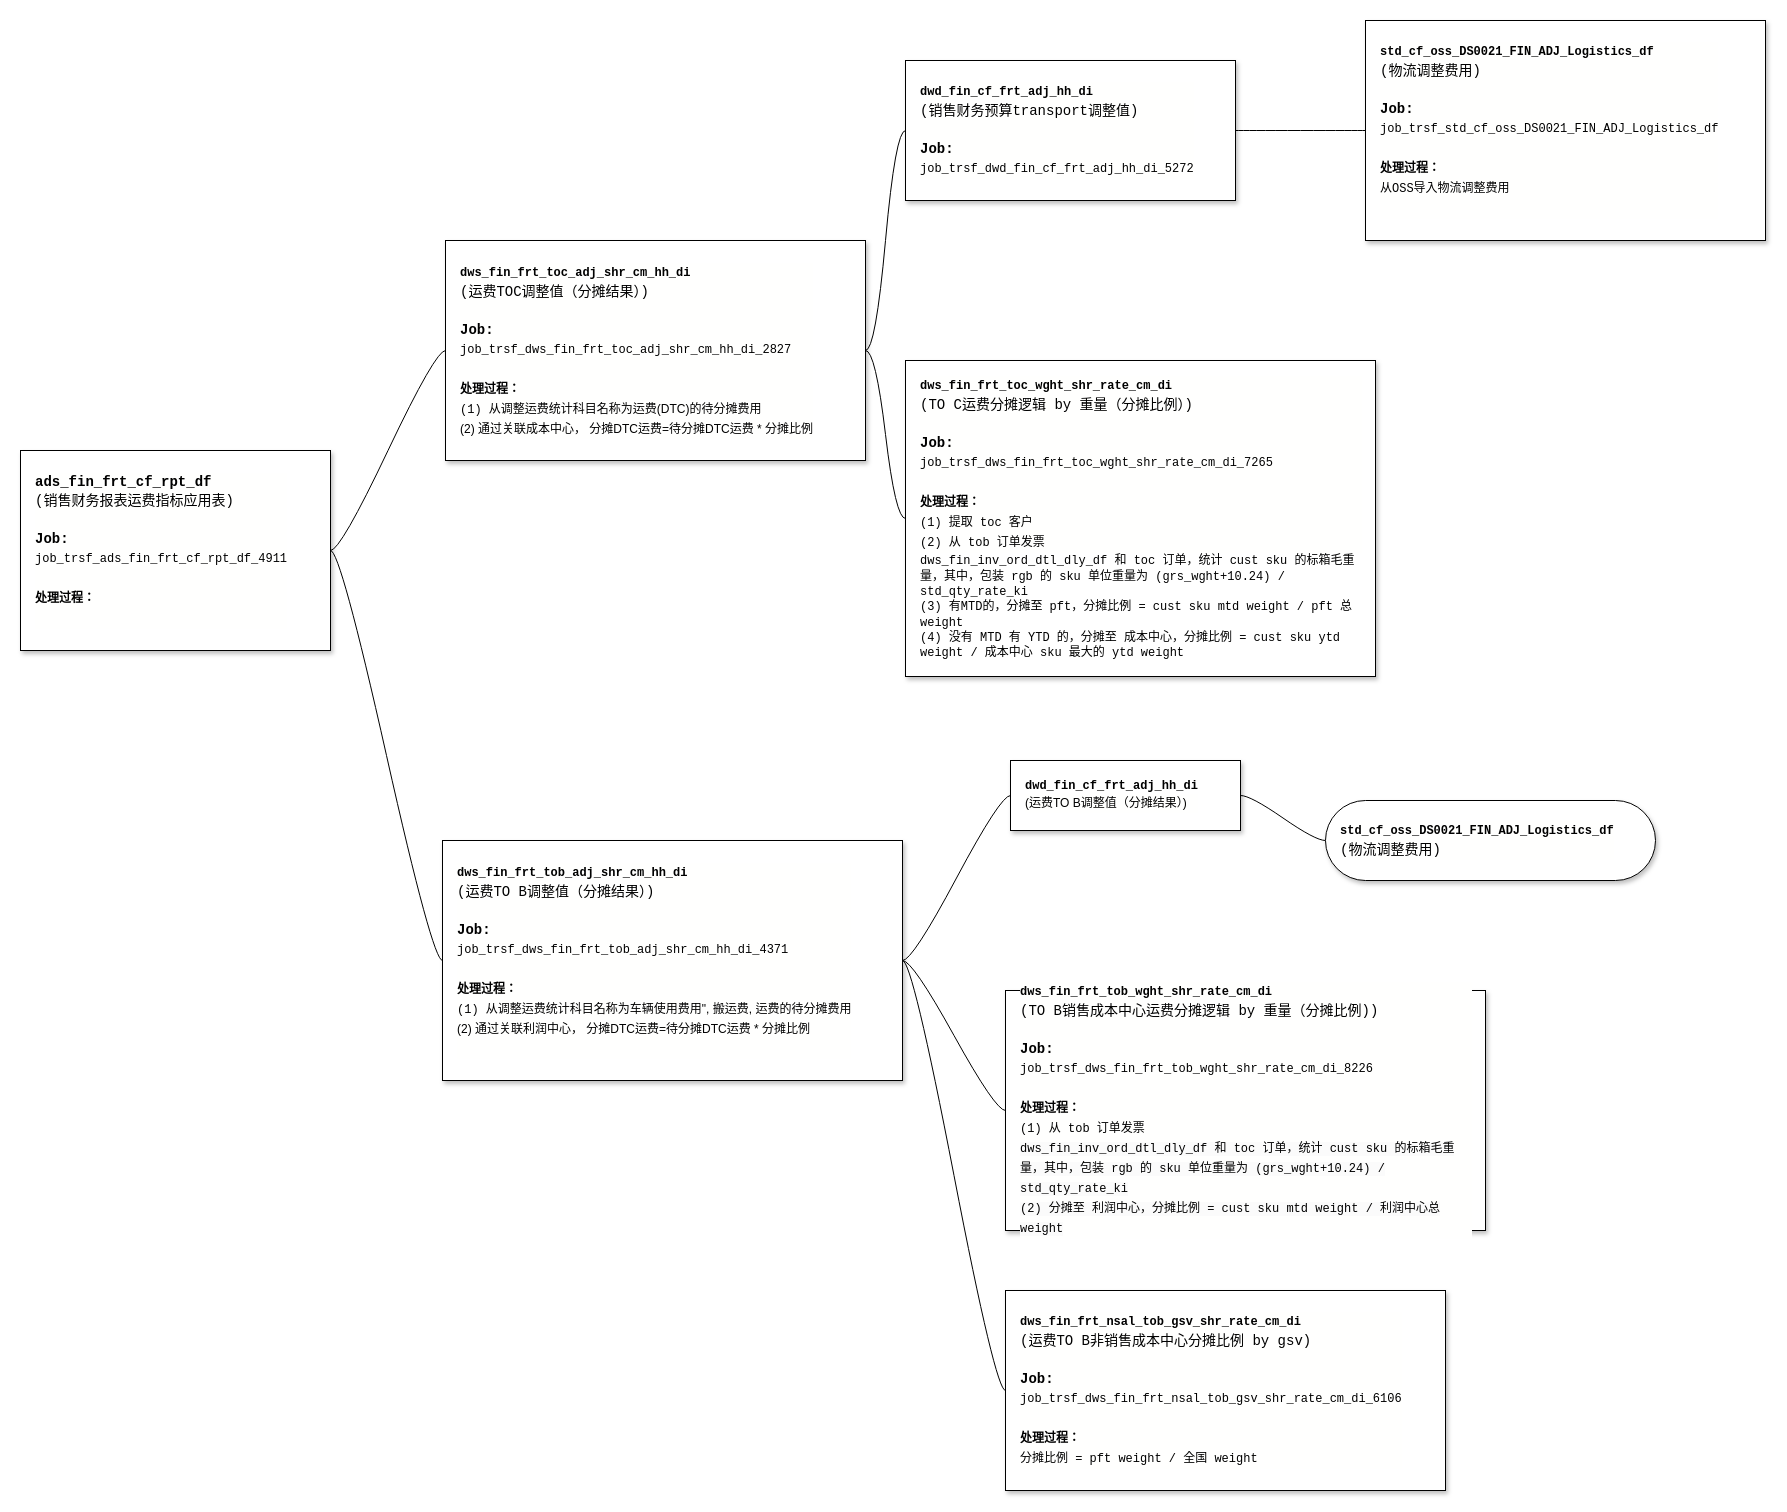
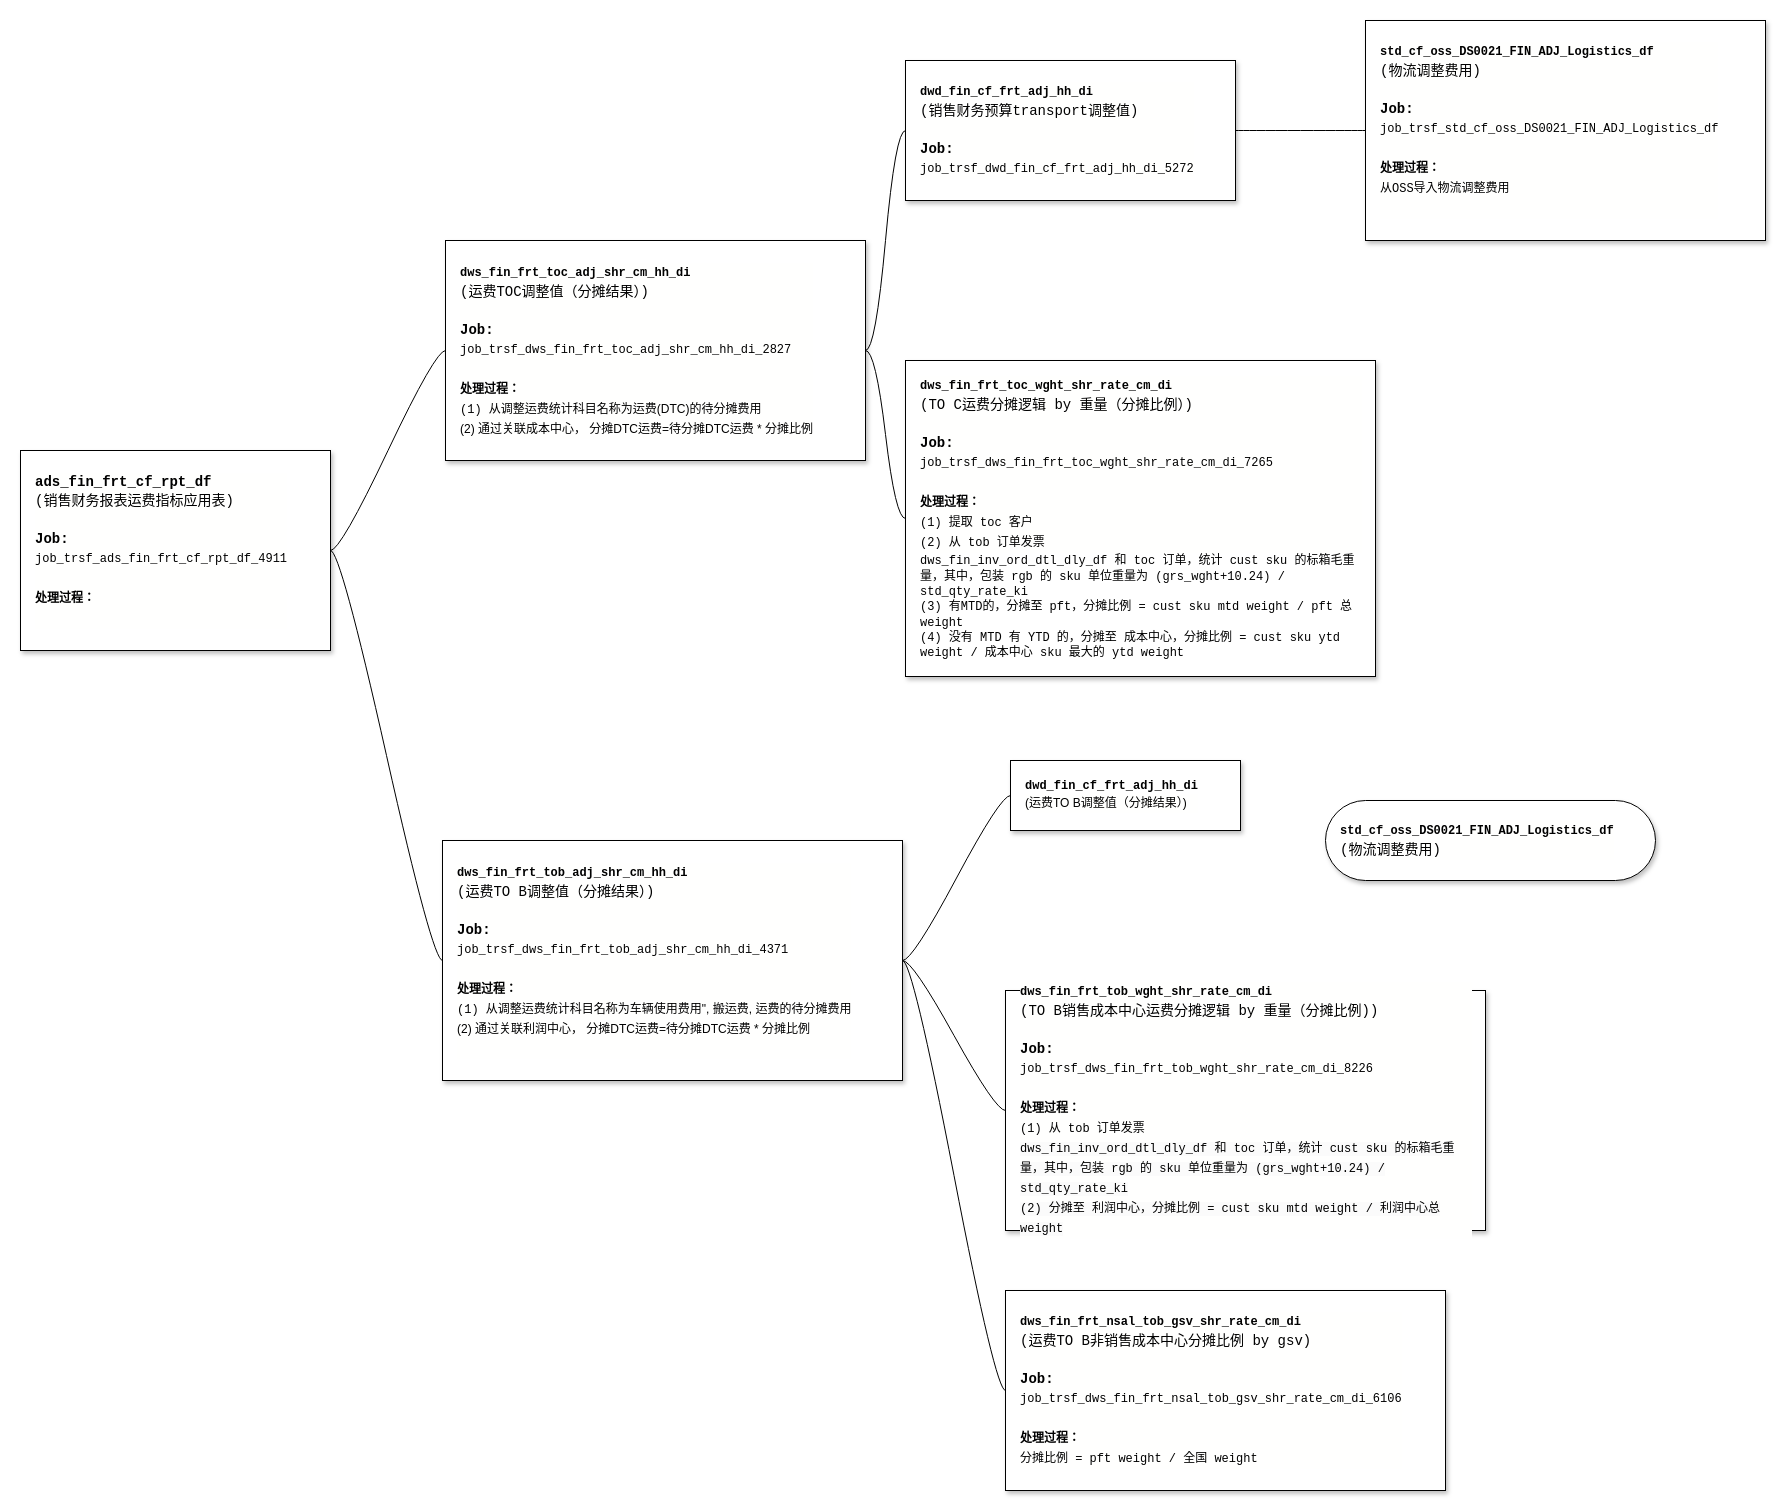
(1283, 818) -> none
